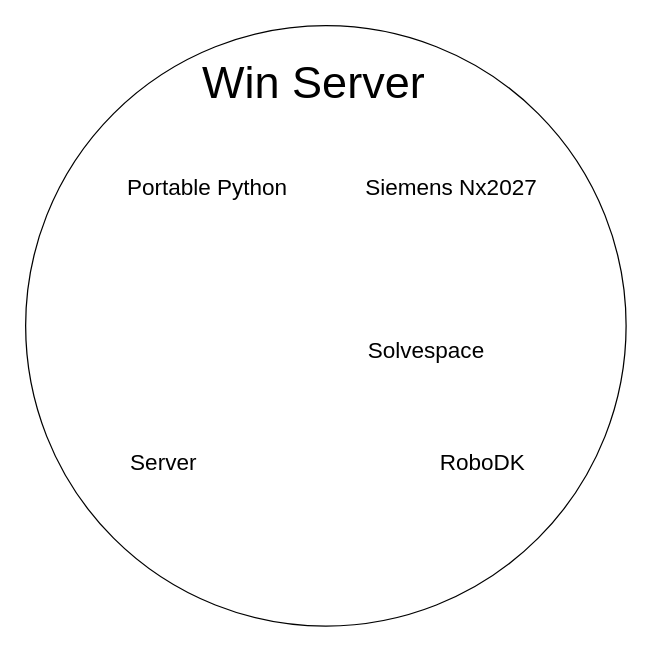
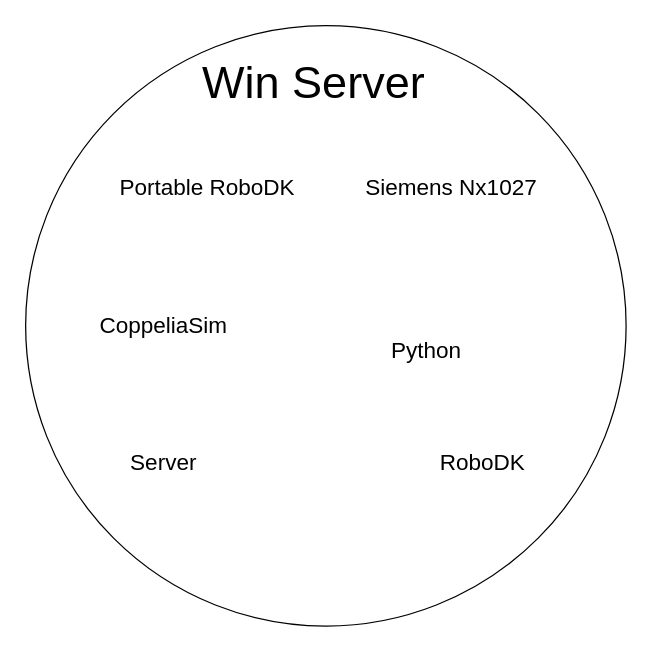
(208, 188) -> (208, 188)
(451, 188) -> (451, 188)
none -> (163, 326)
(426, 351) -> (426, 351)
